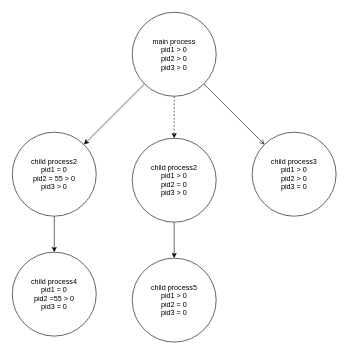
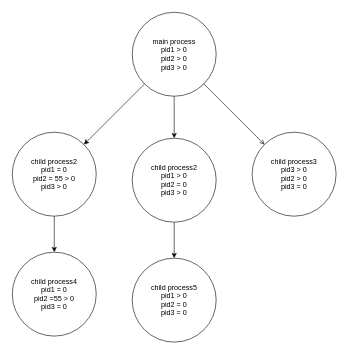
(174, 114) -> (174, 114)
(294, 174) -> (294, 174)
